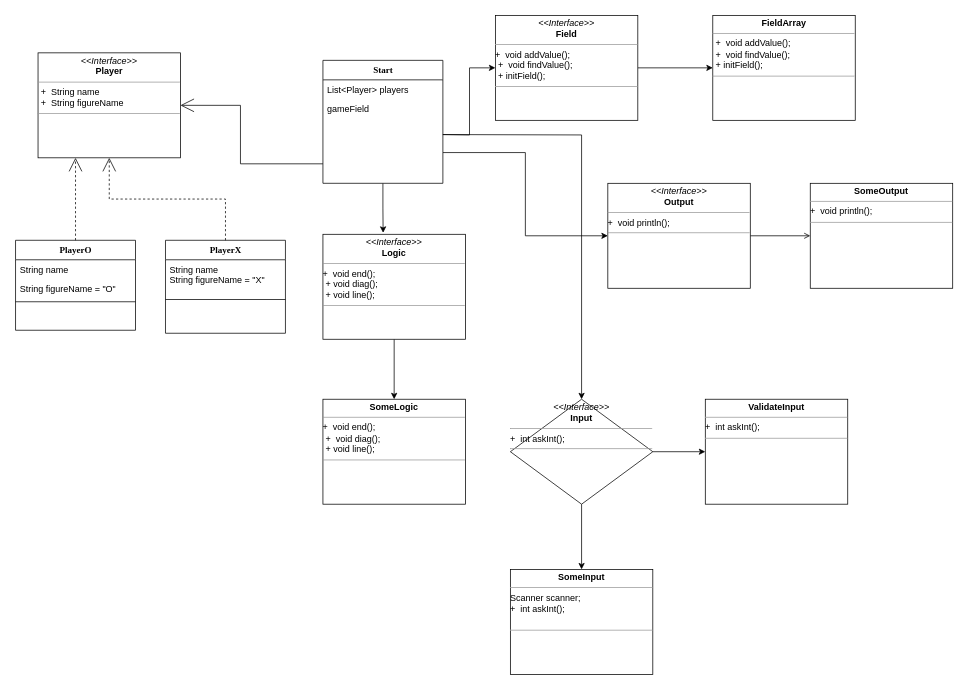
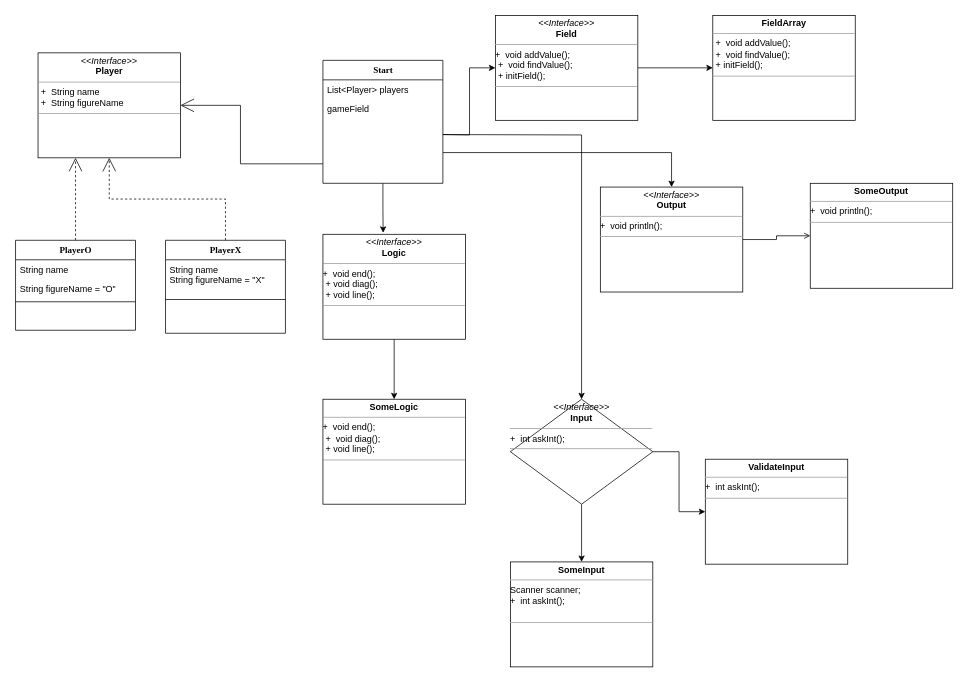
(679, 236) -> (672, 240)
(777, 452) -> (777, 512)
(582, 622) -> (582, 615)
